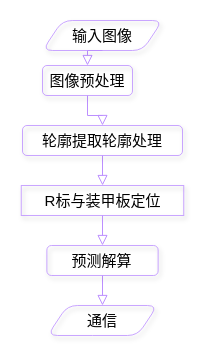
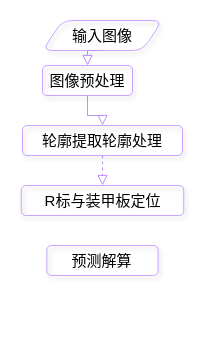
(103, 166) -> (103, 166)
(103, 201) -> (103, 201)
(103, 225) -> none
(103, 285) -> none
(103, 321) -> none
